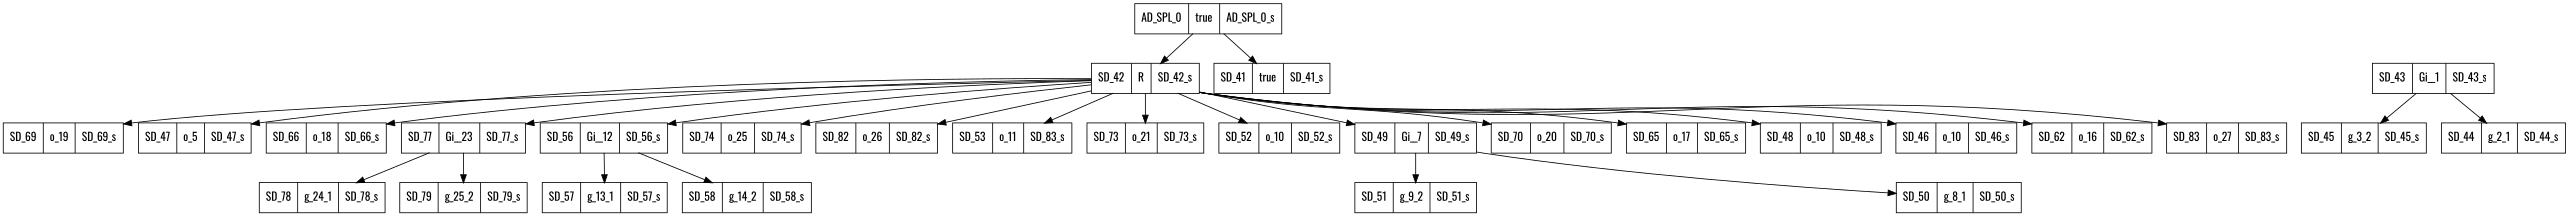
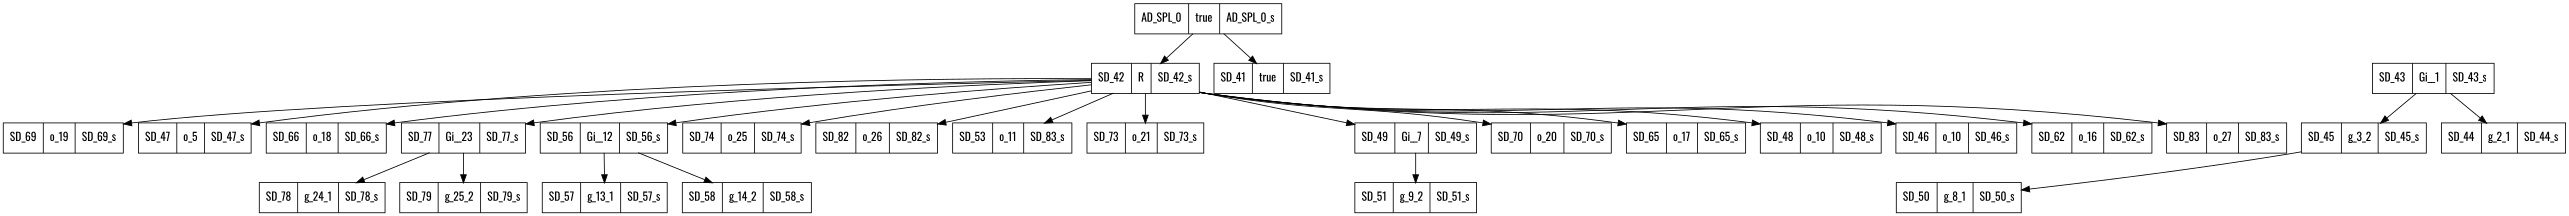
(1279, 138) -> none
(1682, 177) -> (2166, 172)
